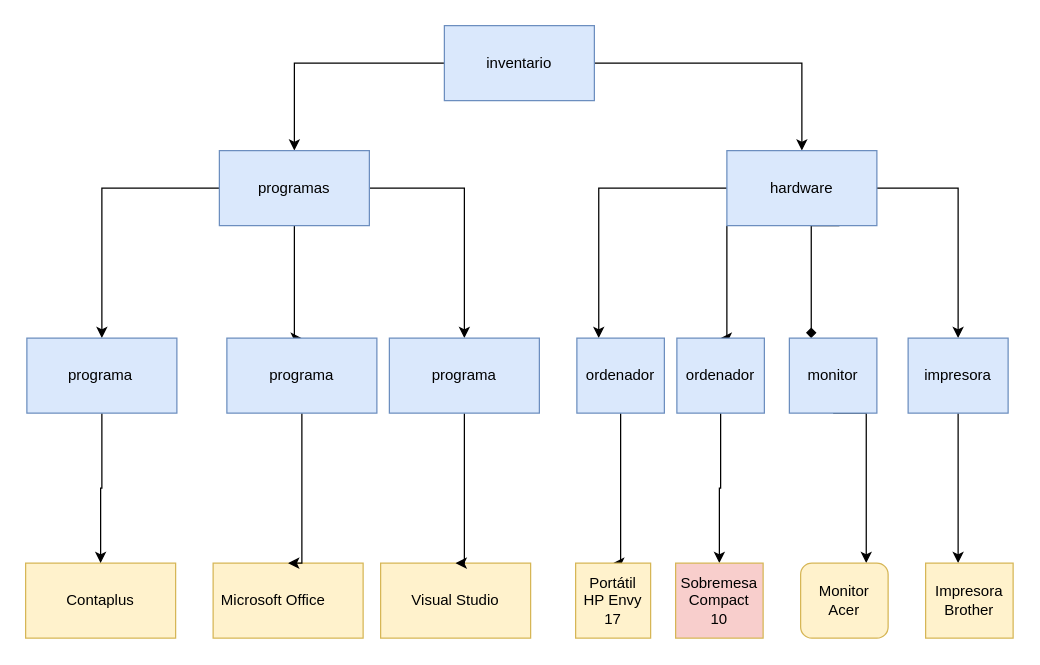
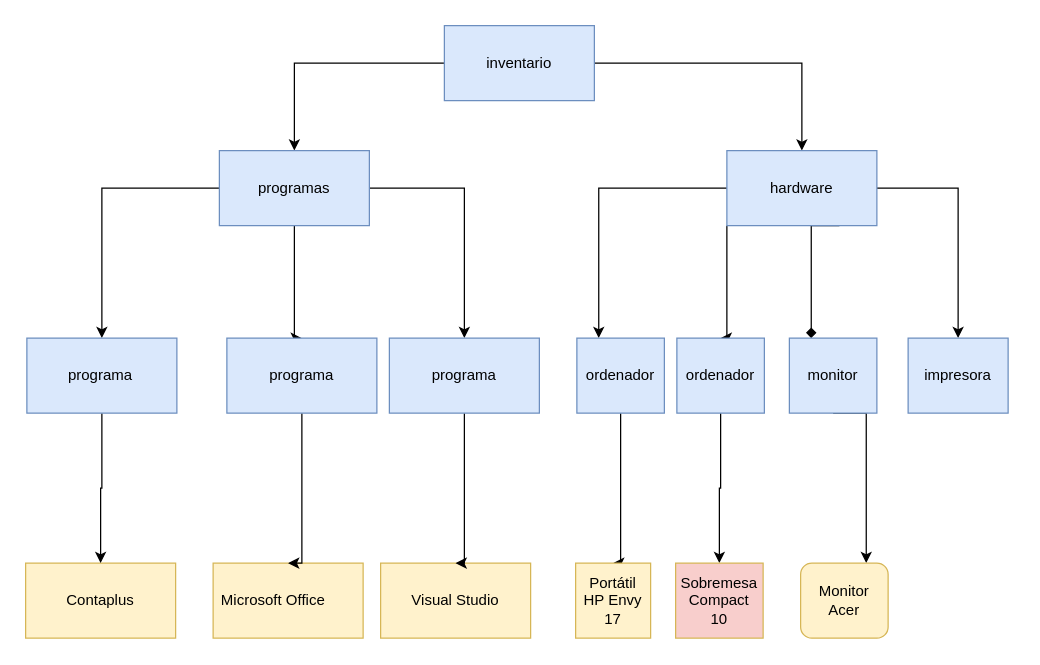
(958, 484) -> none
(969, 601) -> none
